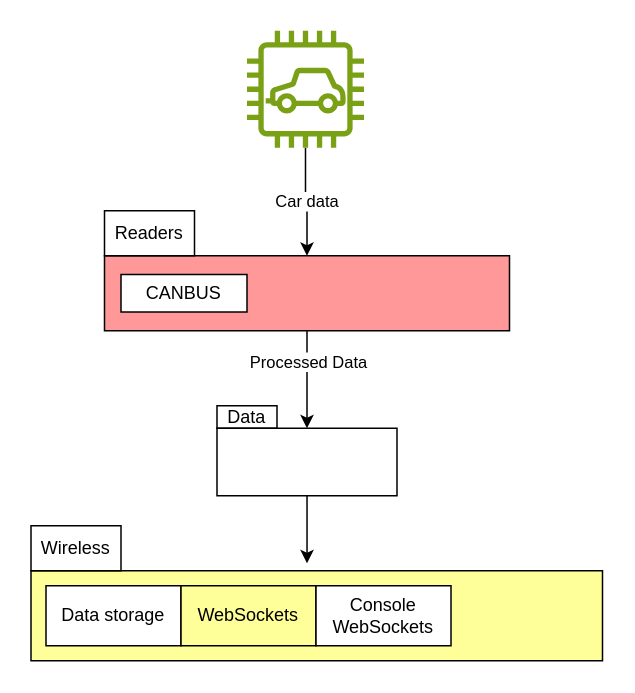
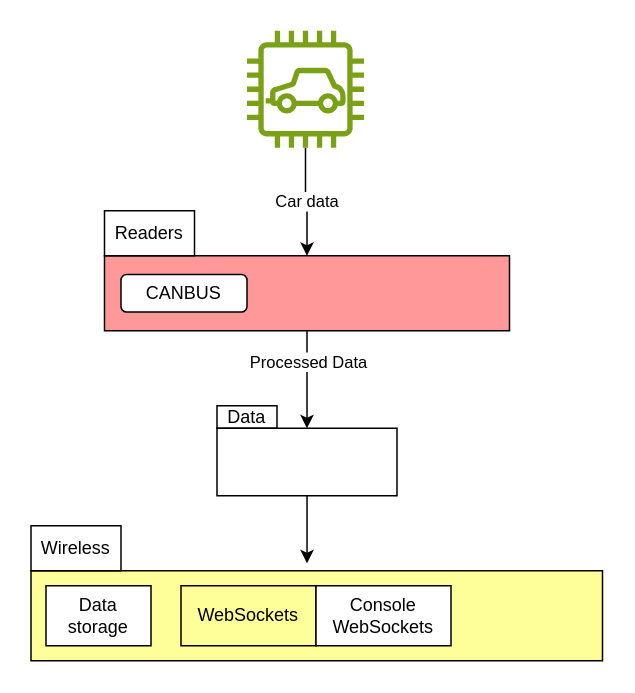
(184, 293) -> (184, 293)
(113, 616) -> (98, 616)
